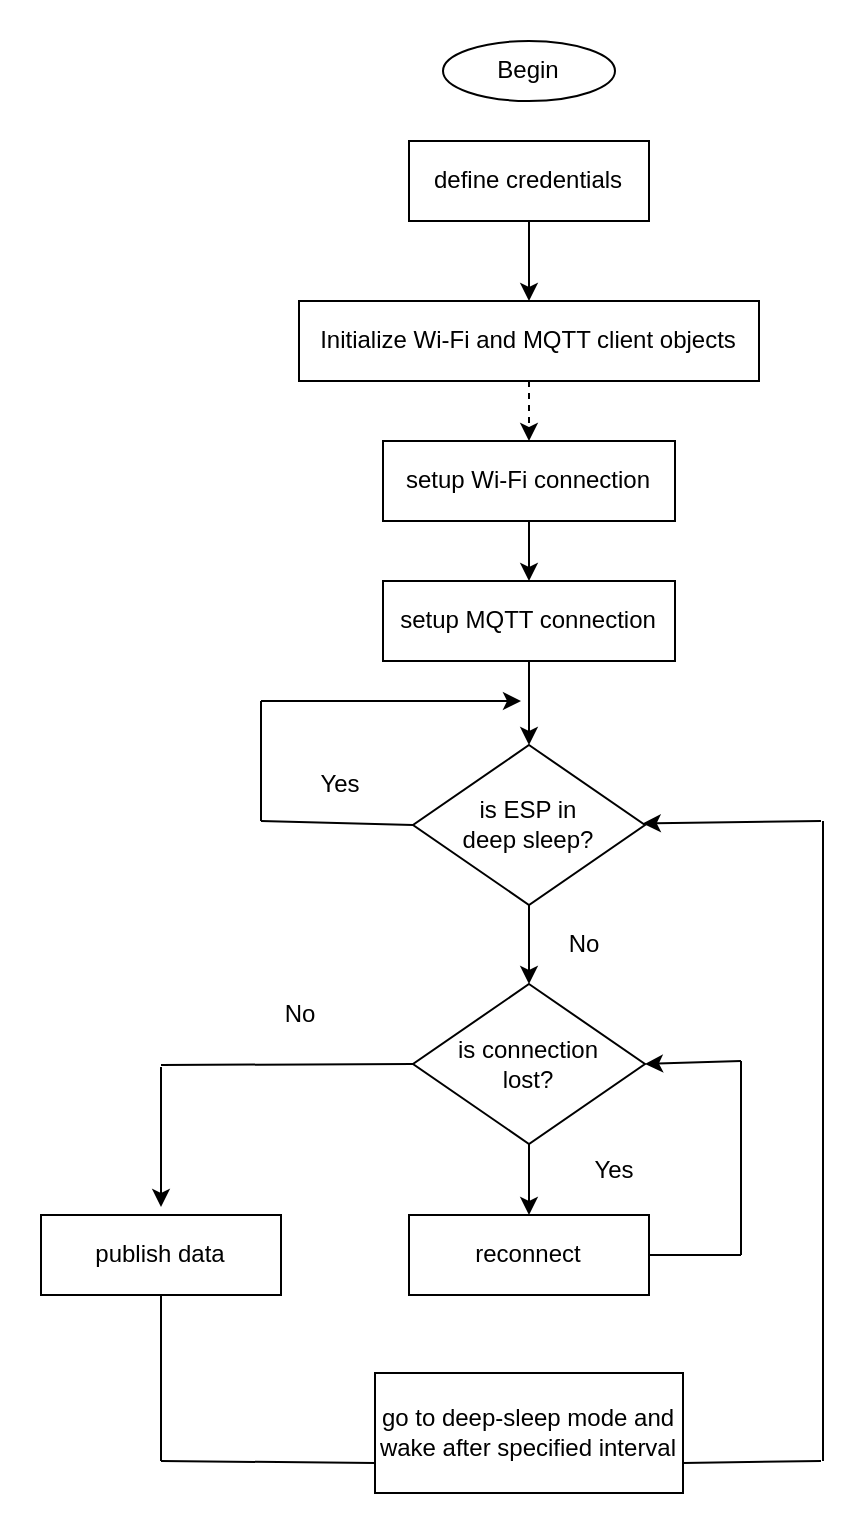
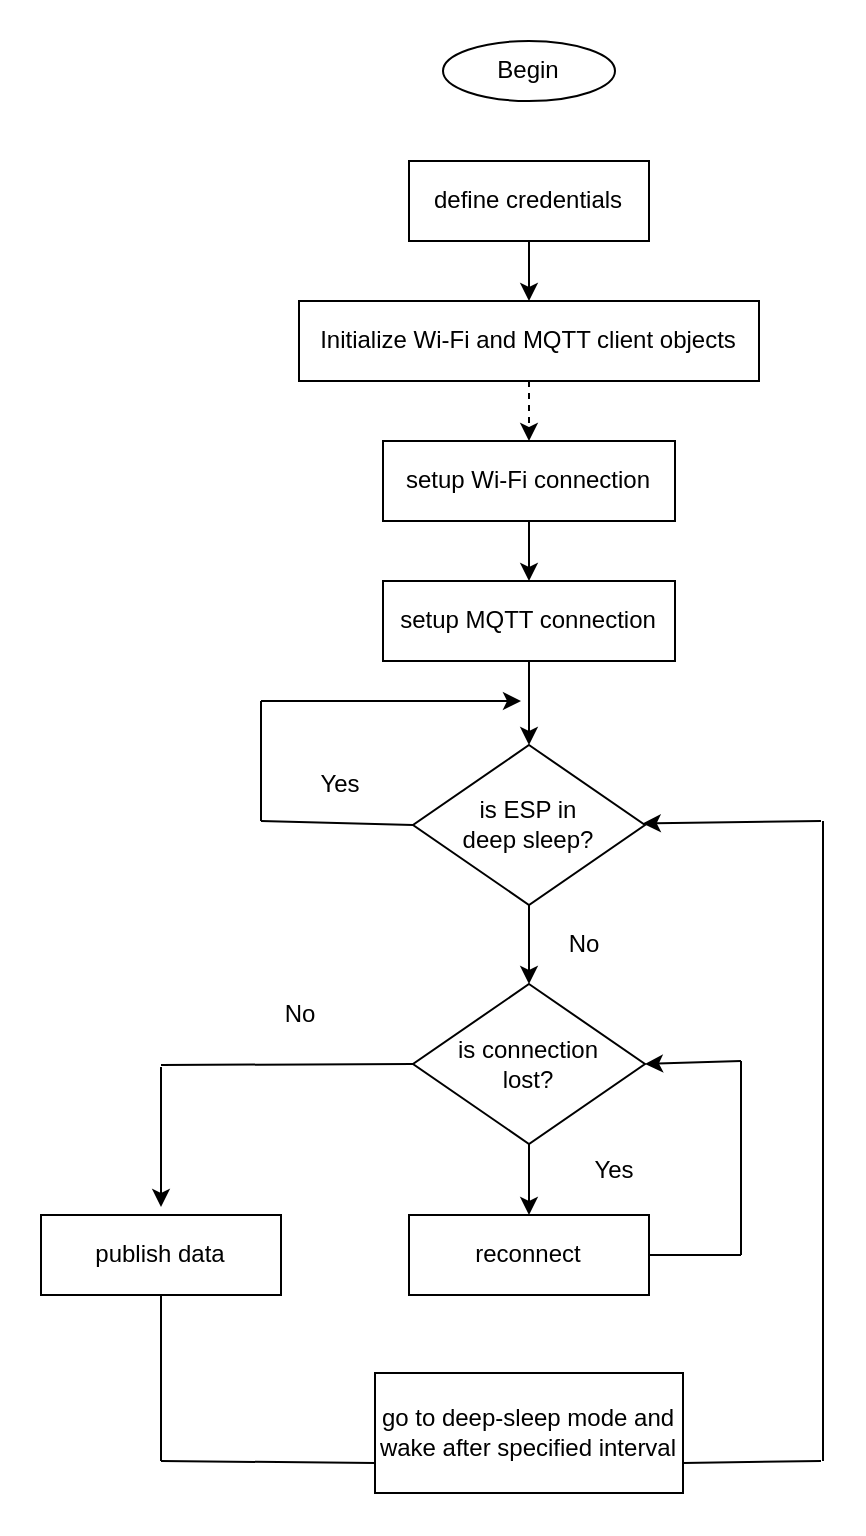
(529, 181) -> (529, 201)
